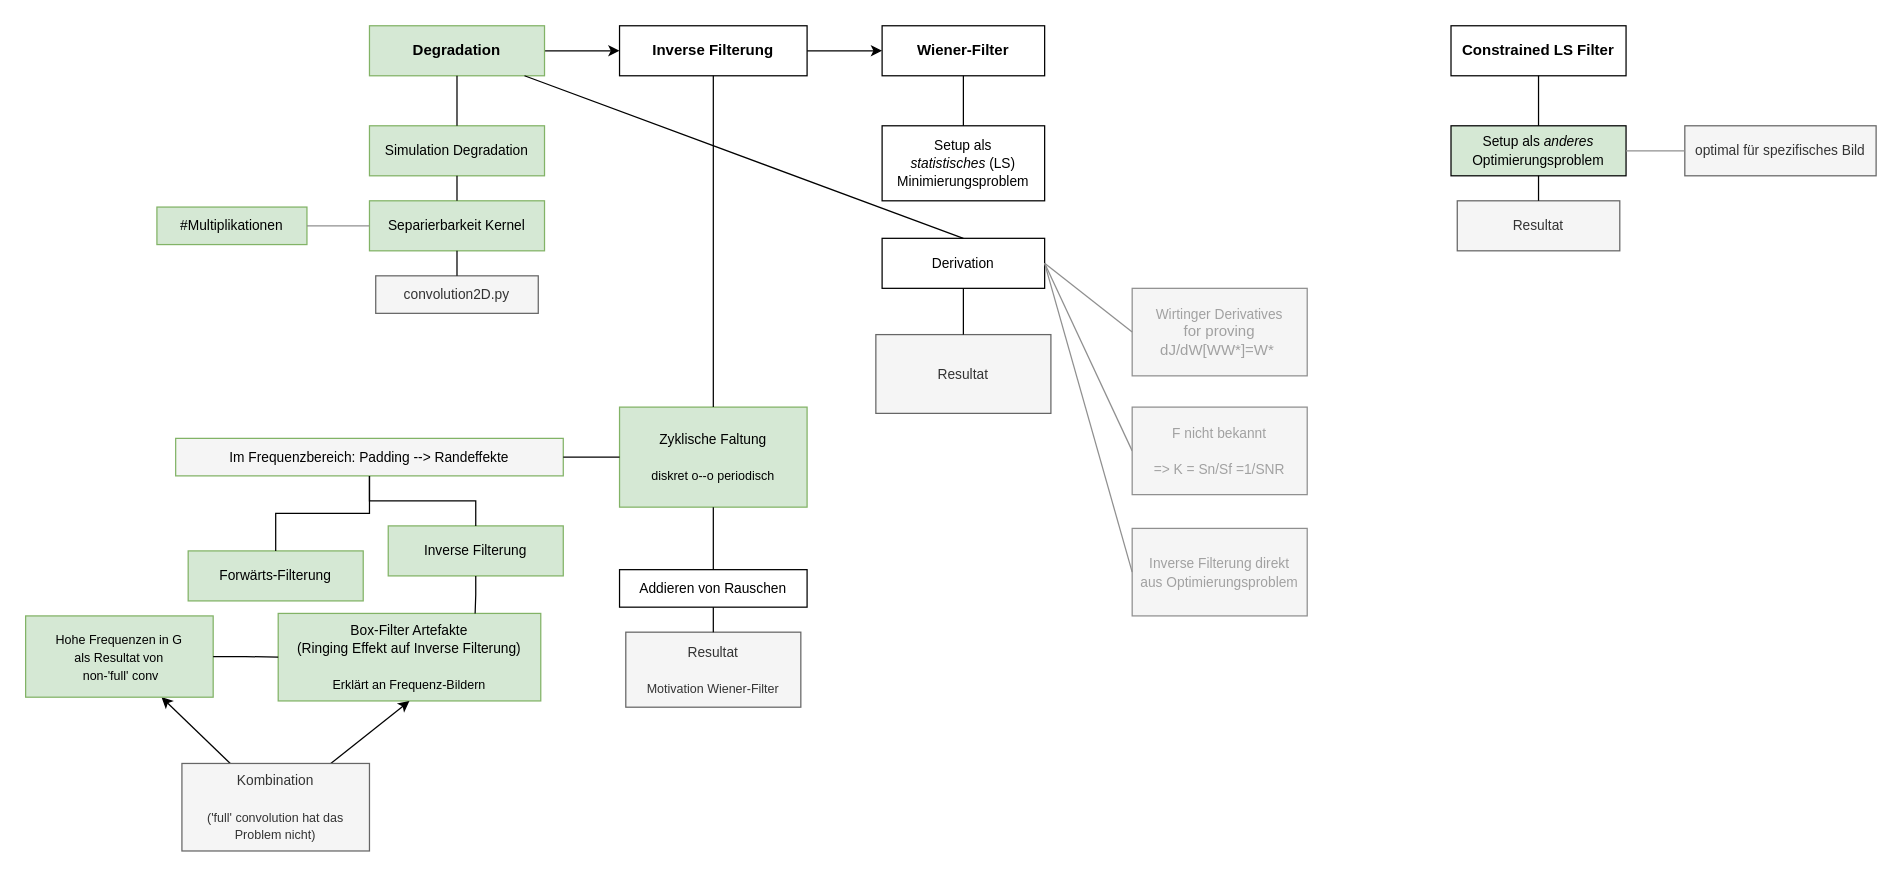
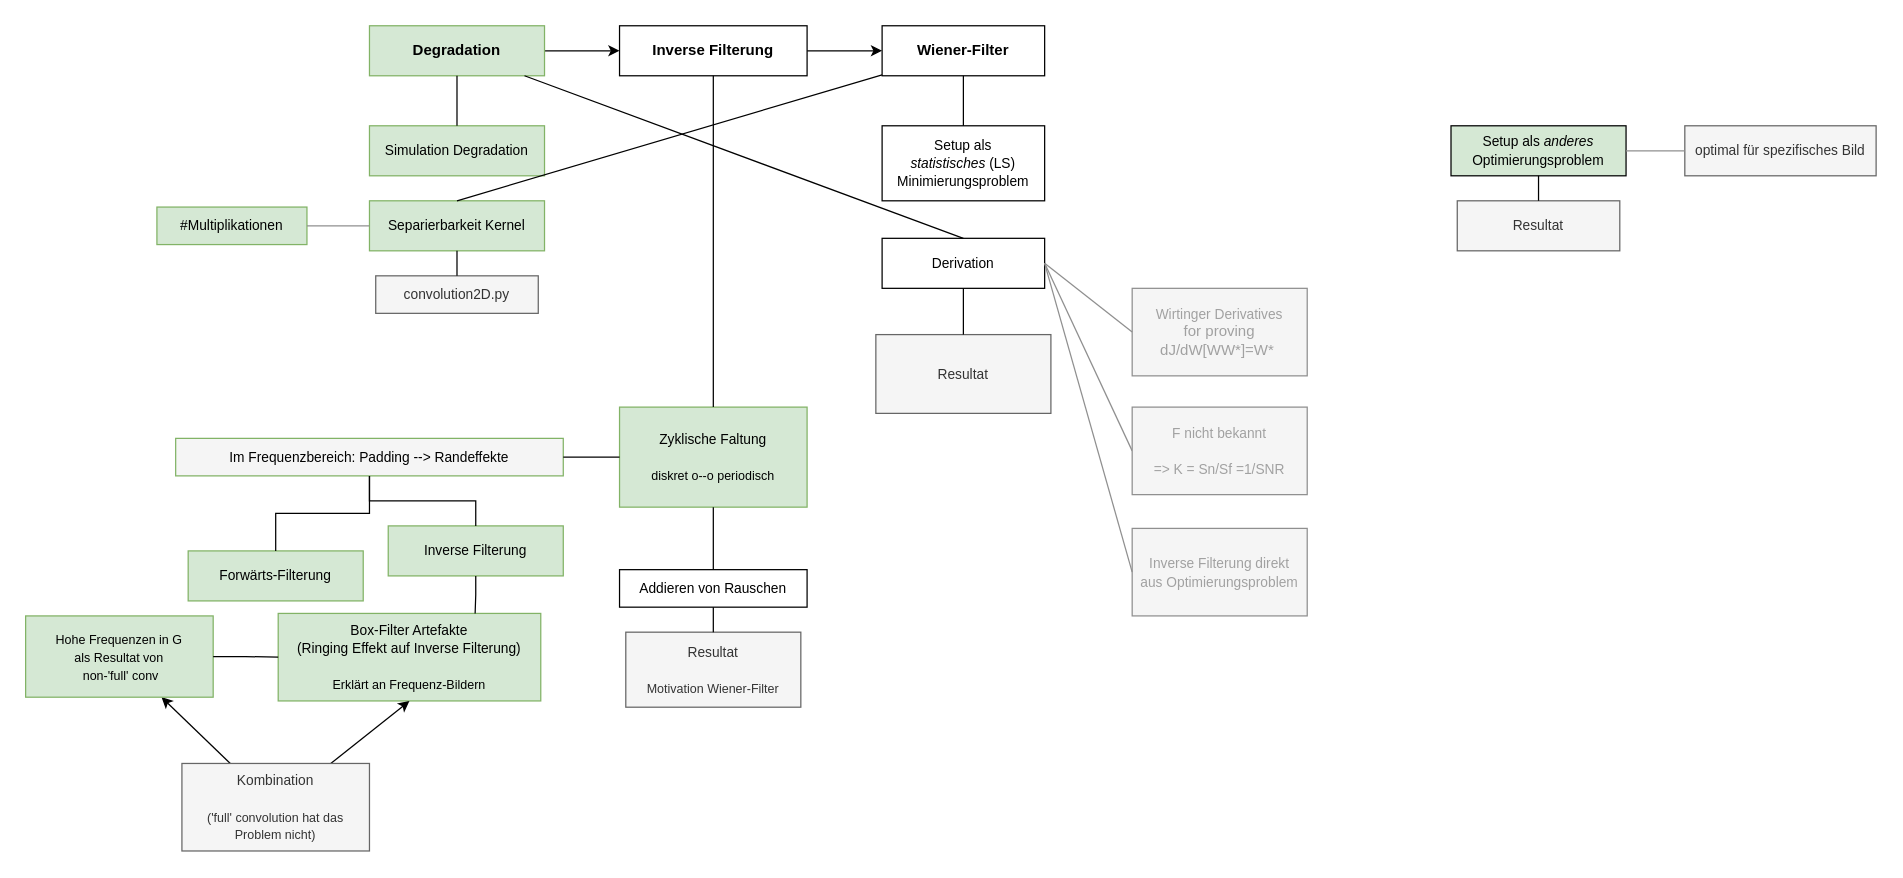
(1538, 51) -> none
(1538, 101) -> none
(457, 189) -> (568, 168)
